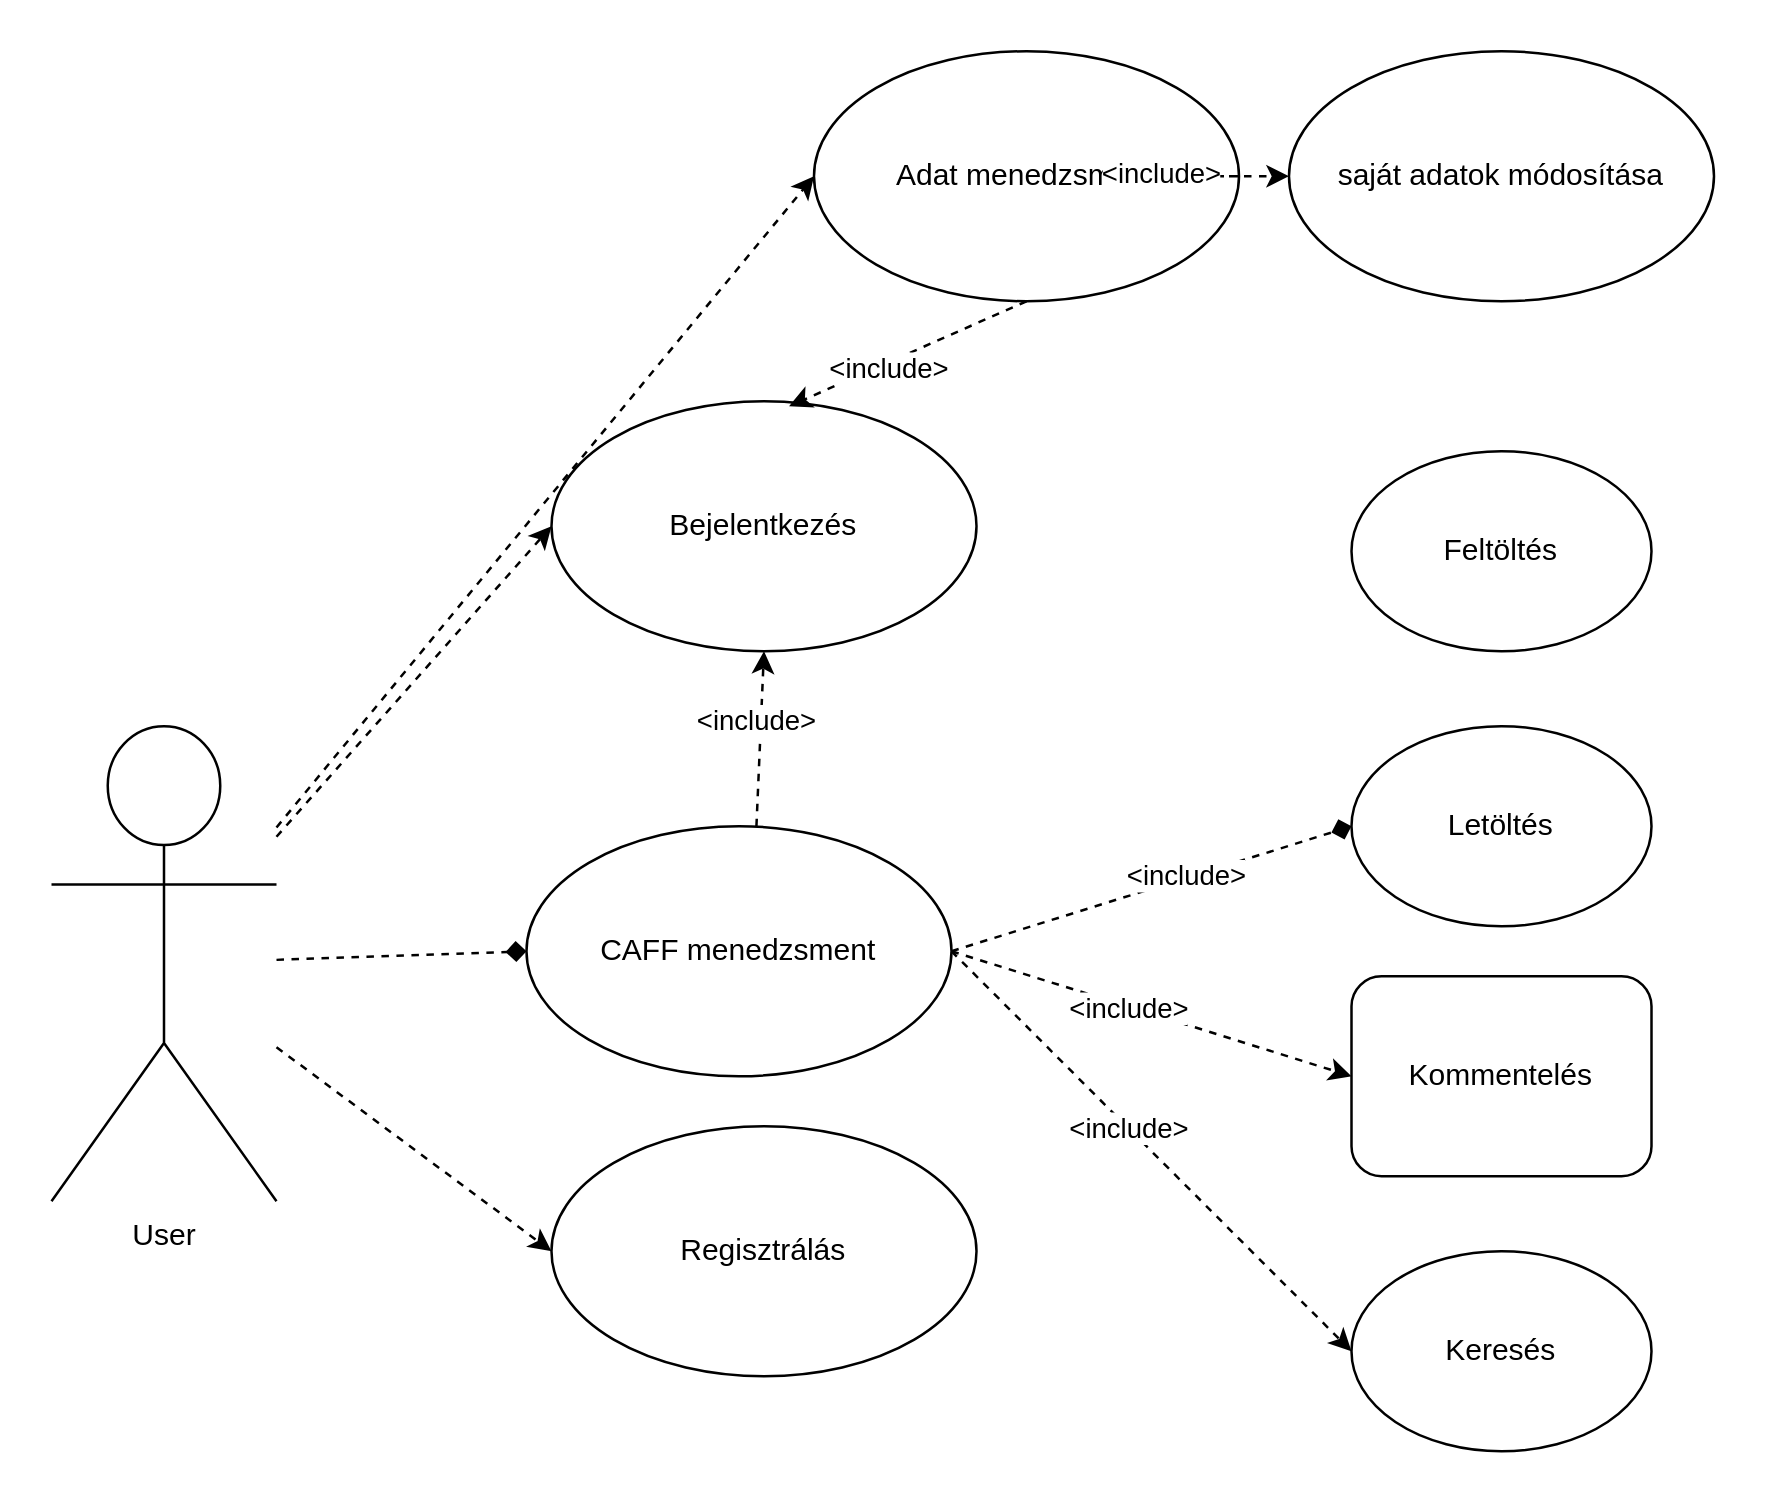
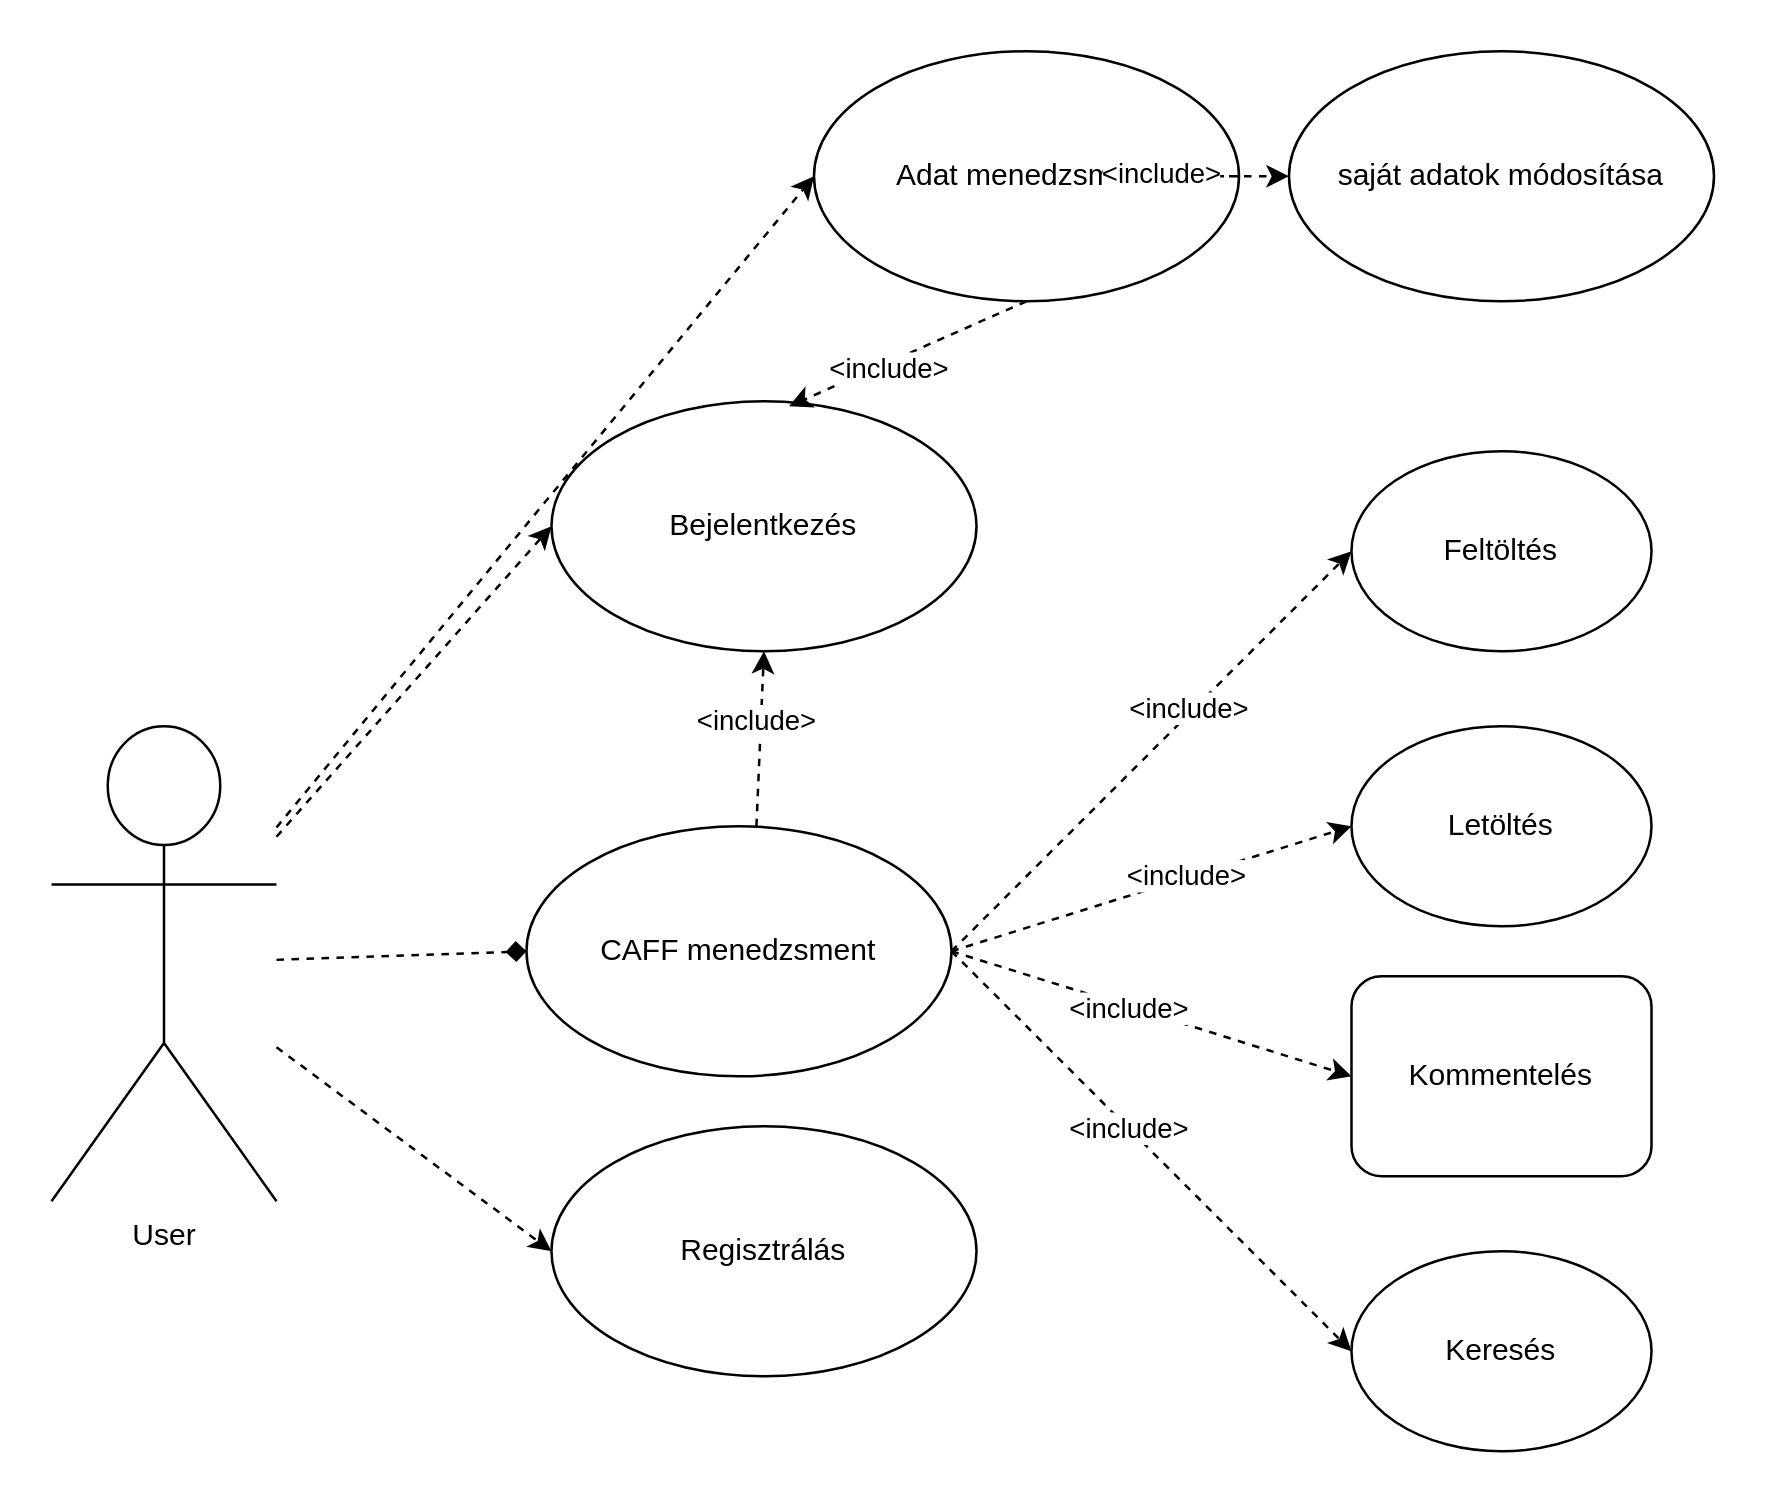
none -> (1079, 823)
(1331, 833) -> (1333, 832)
